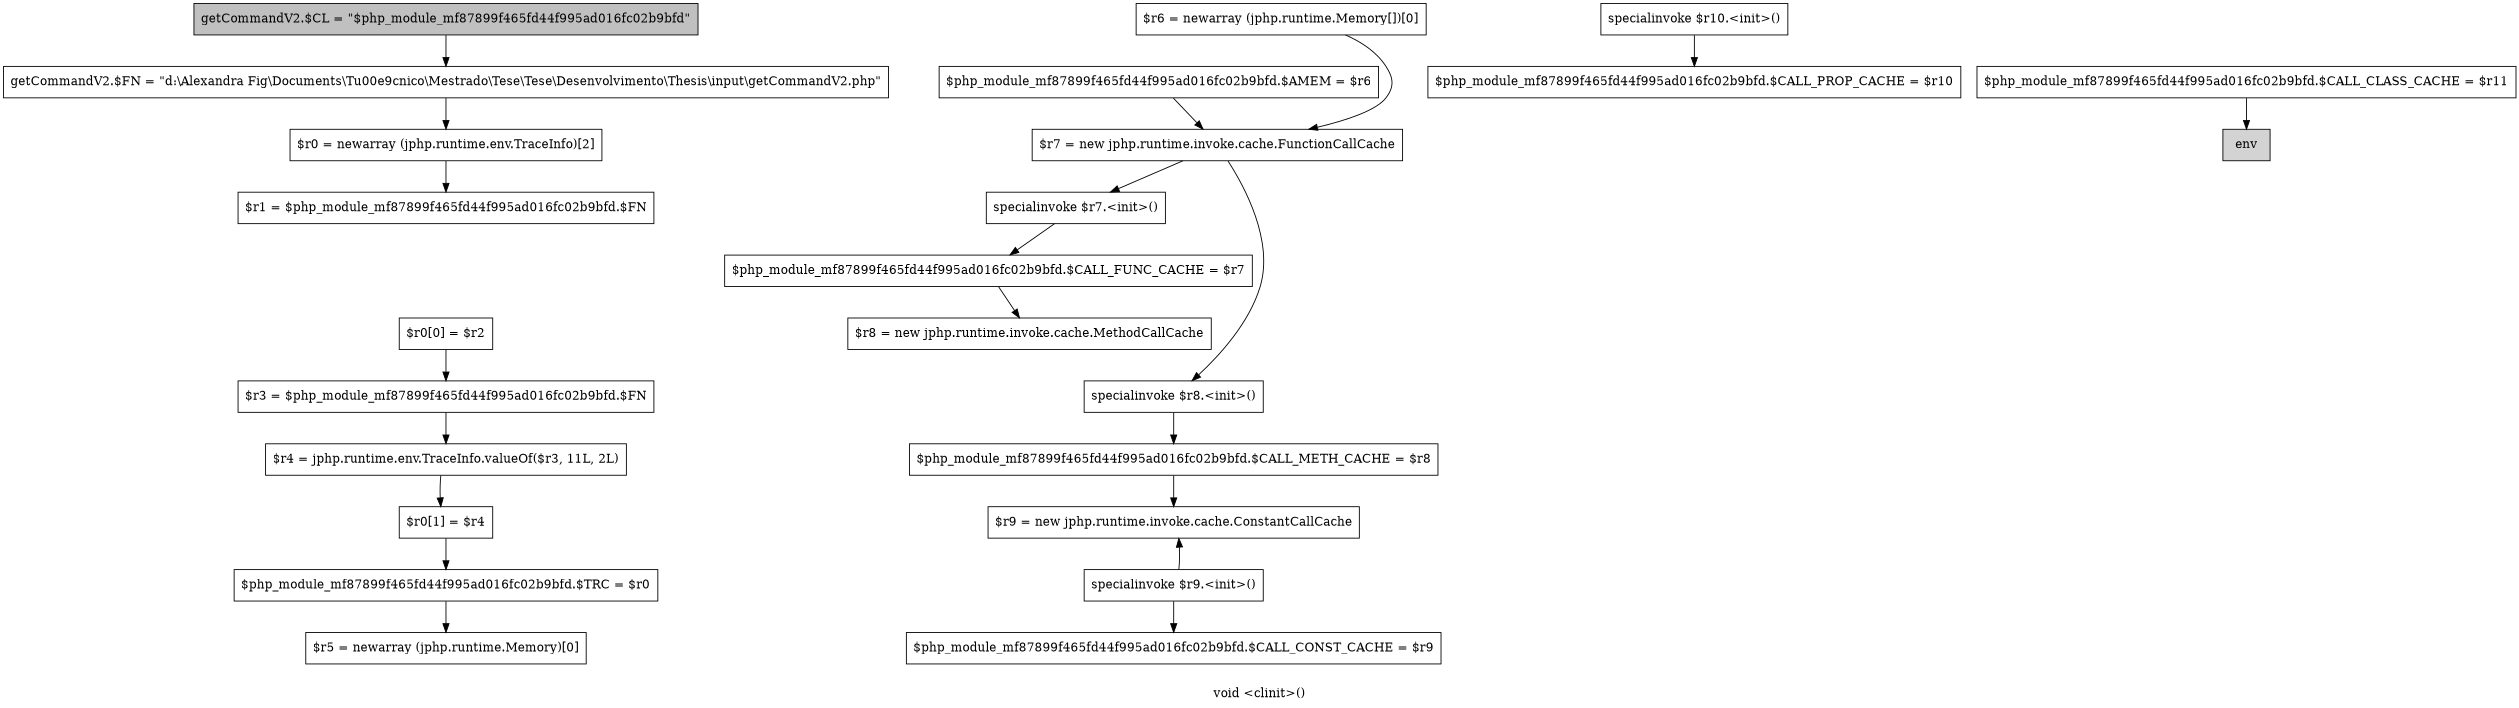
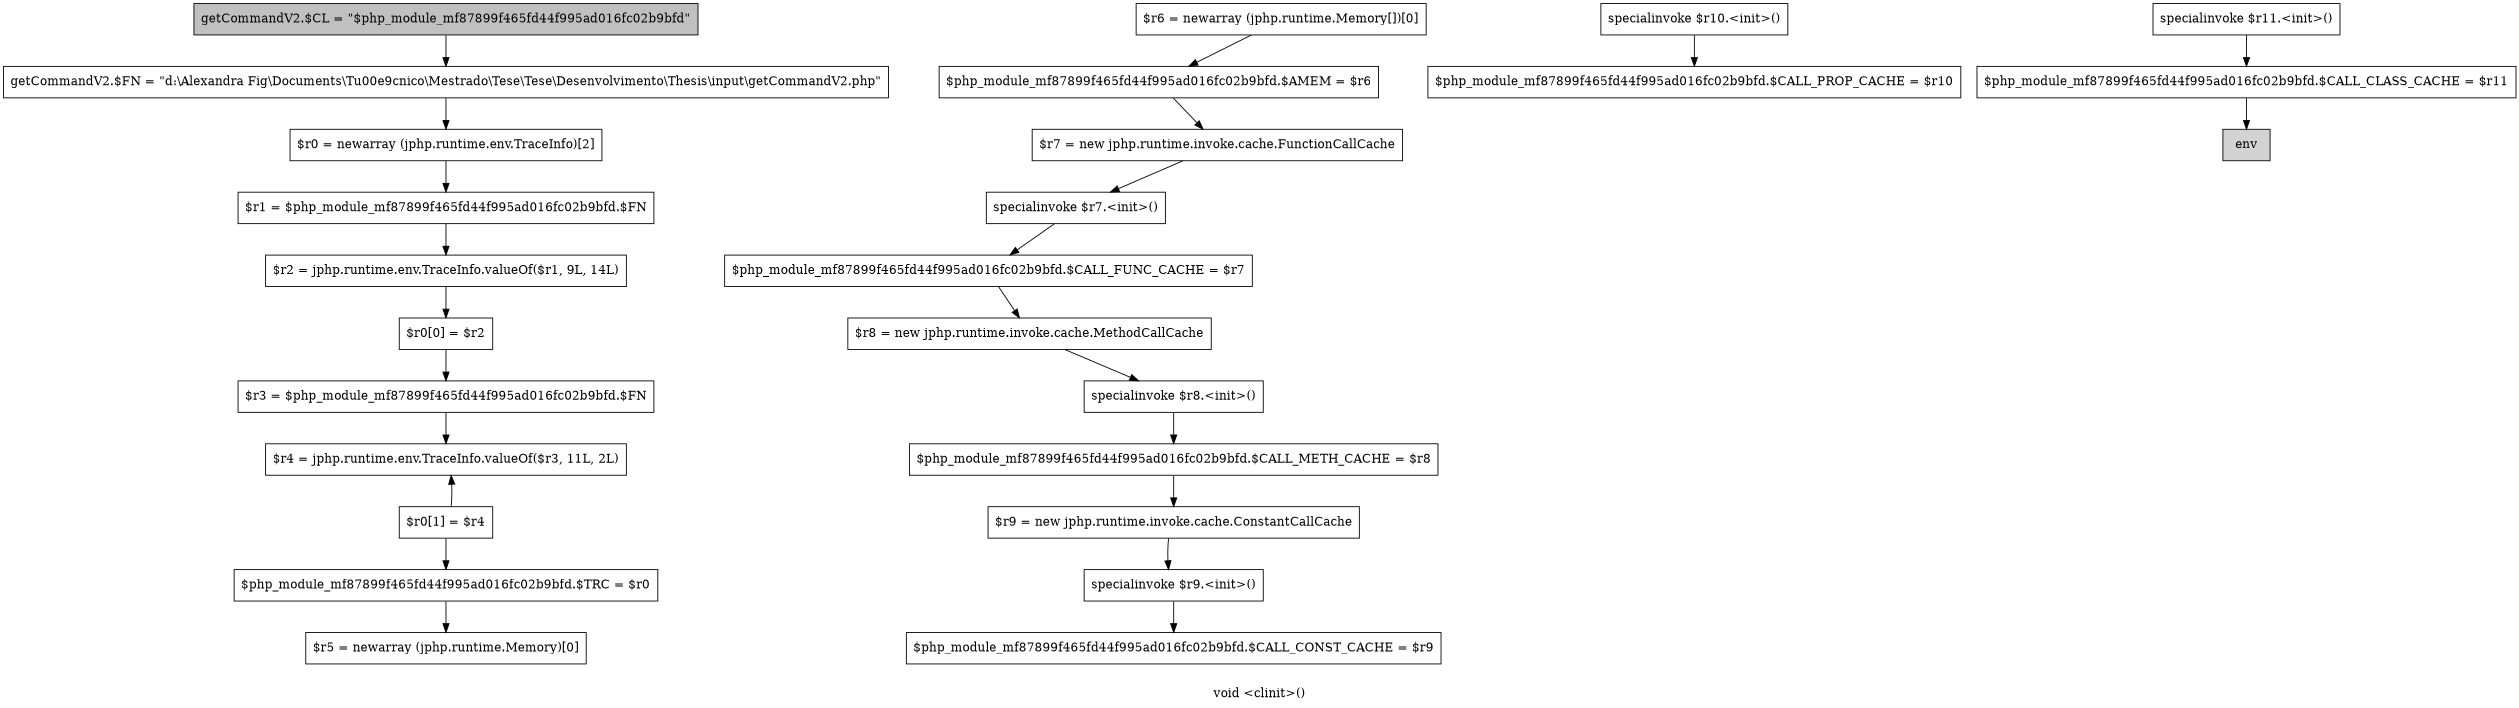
none -> (2246, 19)
(1389, 93) -> (1224, 49)
none -> (446, 271)
(1262, 274) -> (1098, 363)
(440, 487) -> (452, 495)
(1180, 558) -> (1168, 550)
